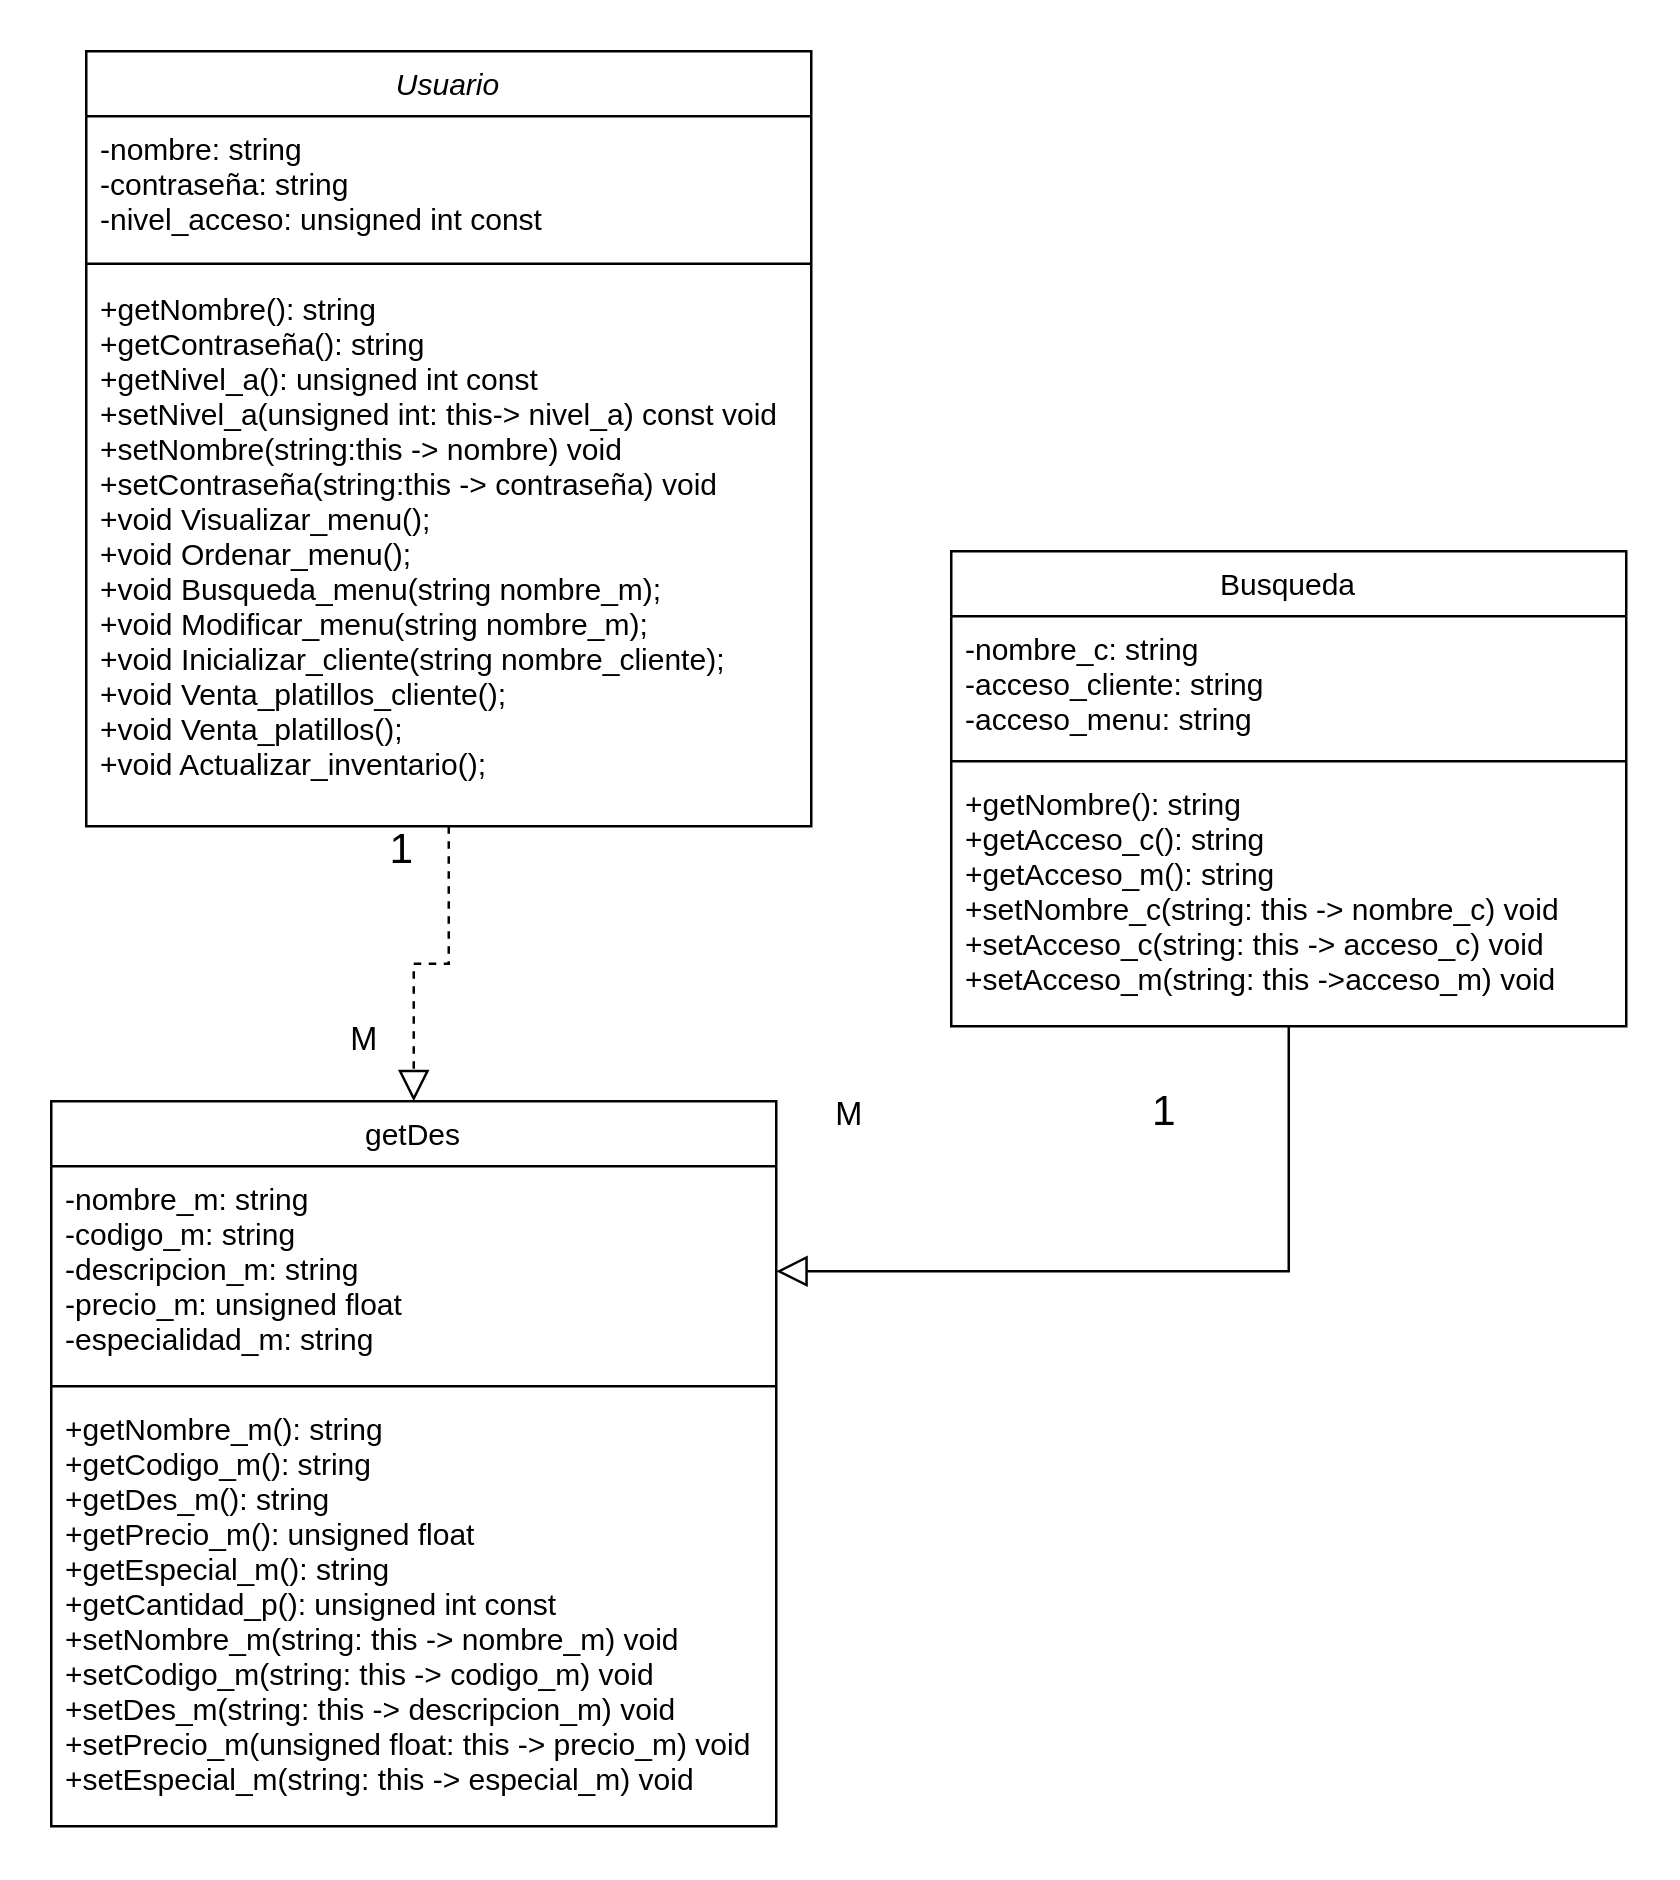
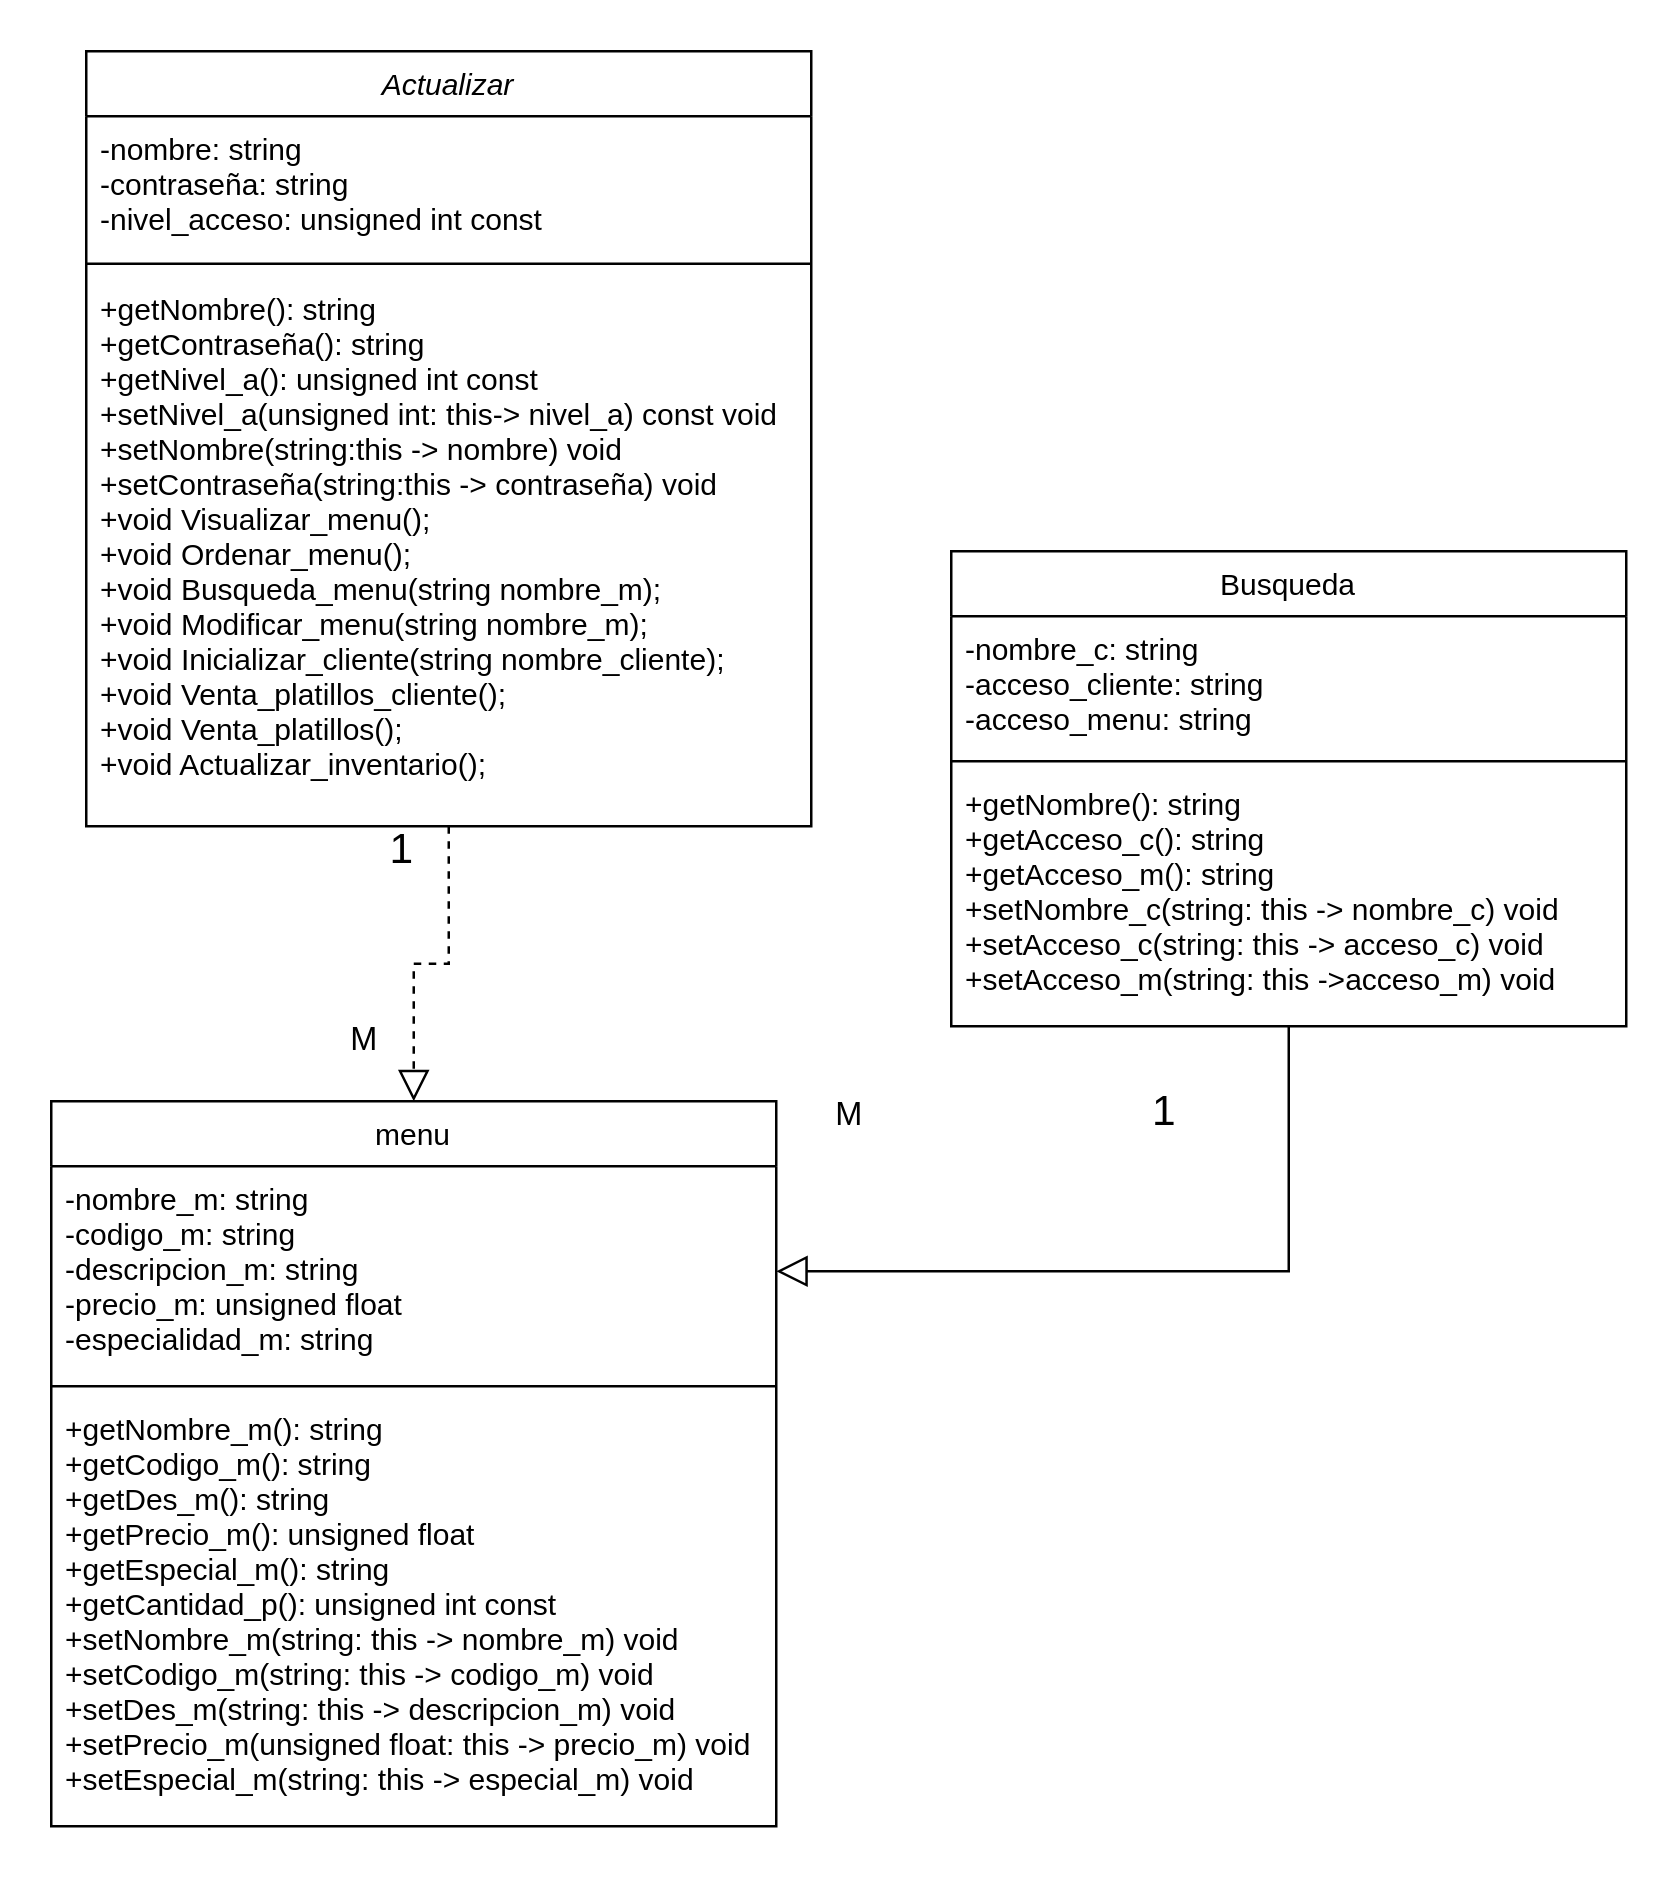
(448, 85) -> (448, 85)
(413, 1135) -> (413, 1135)
